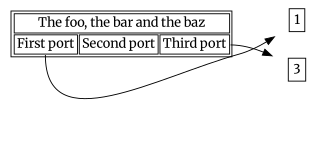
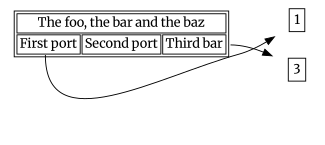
(195, 44) -> (194, 44)
